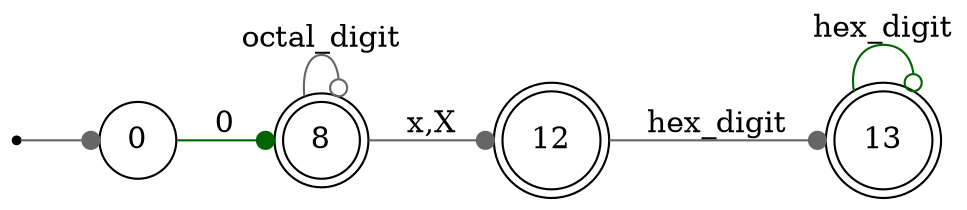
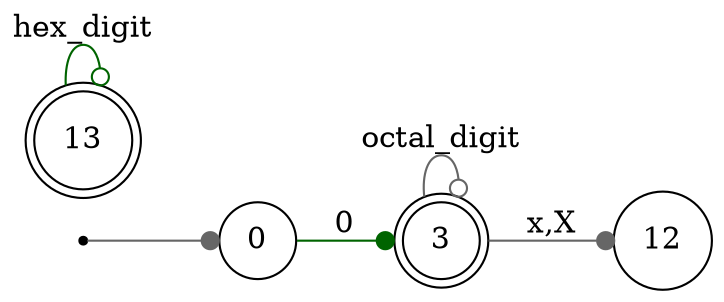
(321, 140) -> (441, 241)
(552, 140) -> (663, 241)
(709, 140) -> none
